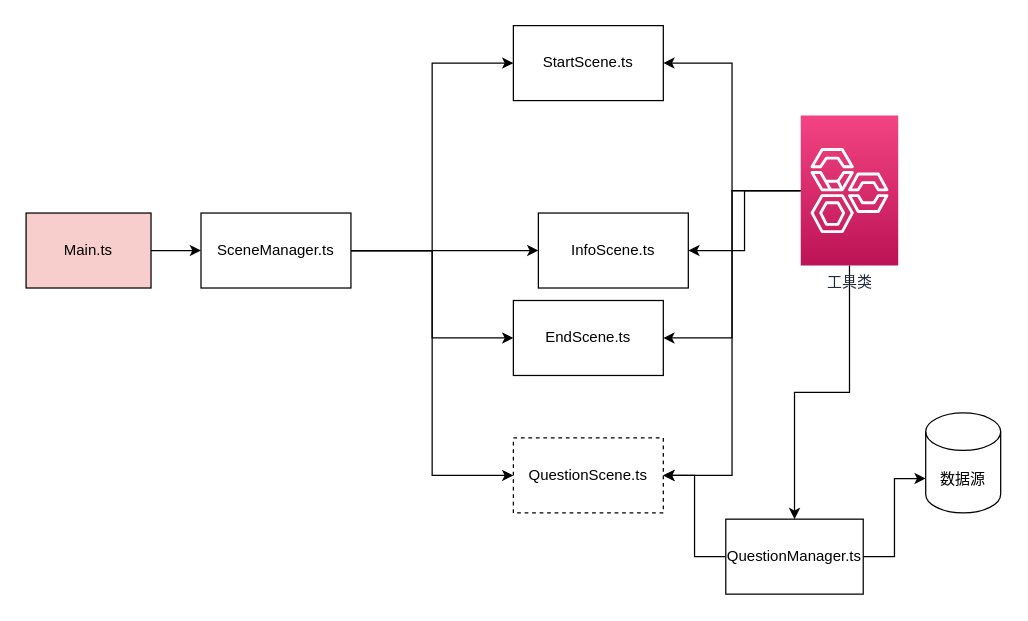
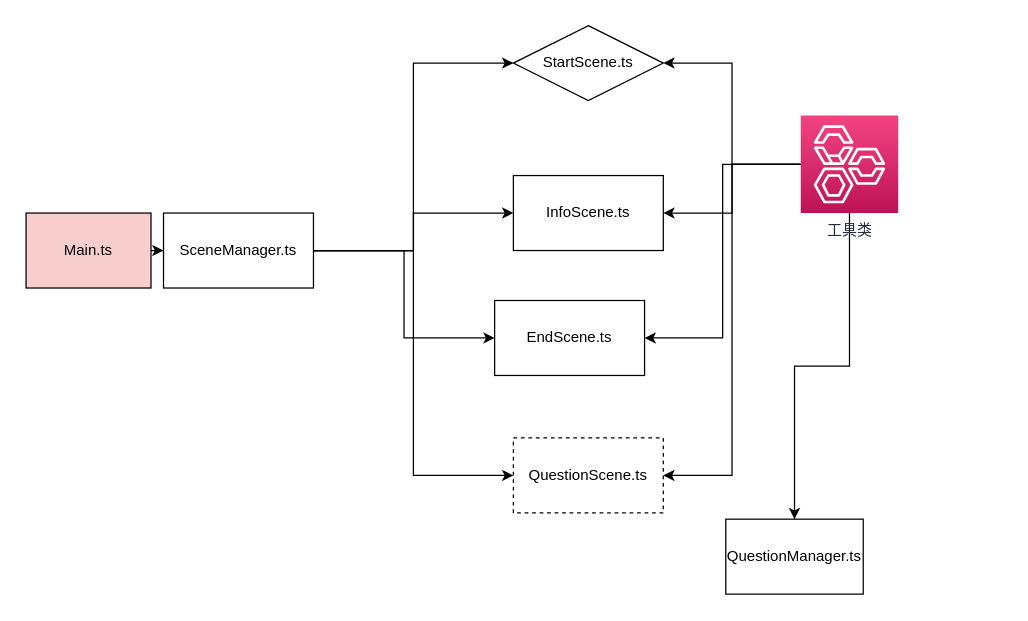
(588, 63) -> (588, 63)
(849, 191) -> (849, 164)
(276, 251) -> (238, 251)
(613, 251) -> (588, 213)
(588, 338) -> (569, 338)
(963, 463) -> none
(894, 522) -> none
(694, 533) -> none
